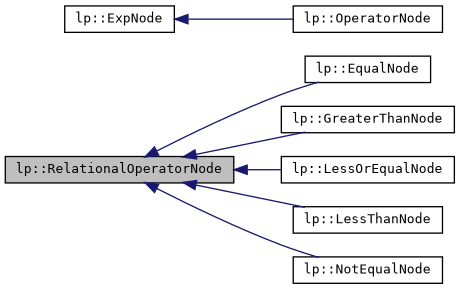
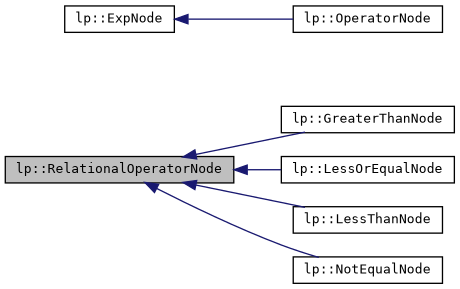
(368, 69) -> none
